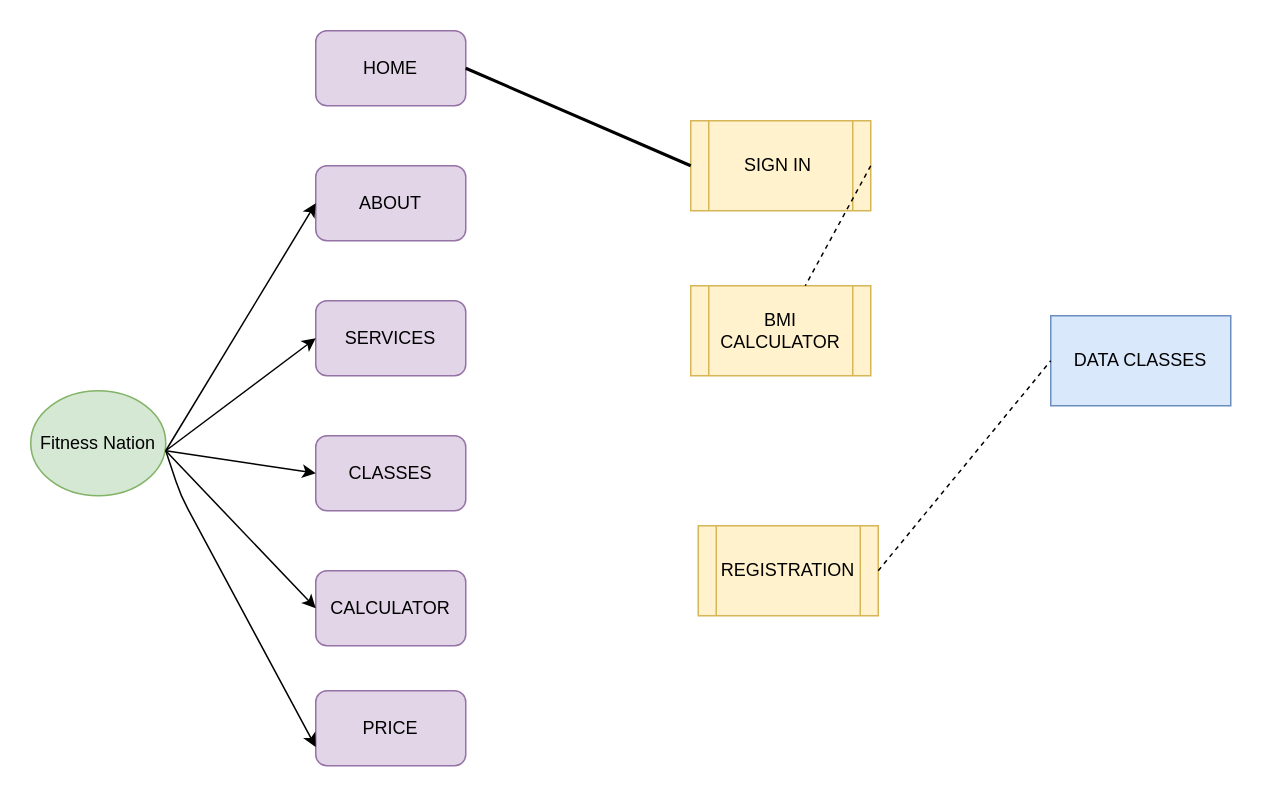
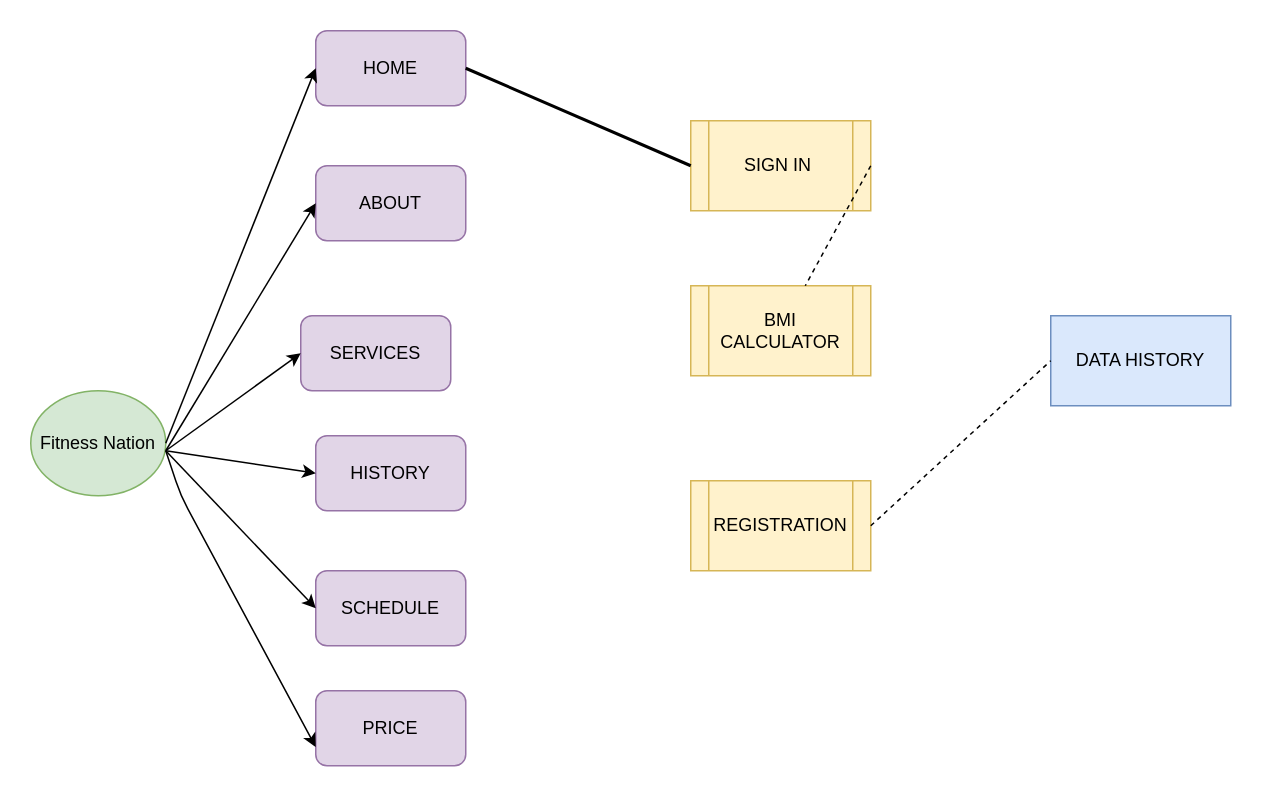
none -> (239, 260)
(391, 338) -> (376, 353)
(1141, 361) -> (1141, 361)
(391, 473) -> (391, 473)
(788, 571) -> (781, 526)
(391, 608) -> (391, 608)
